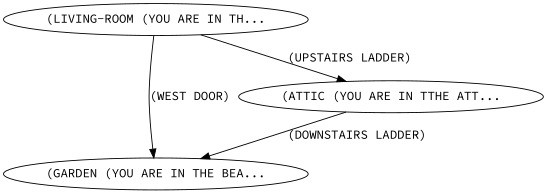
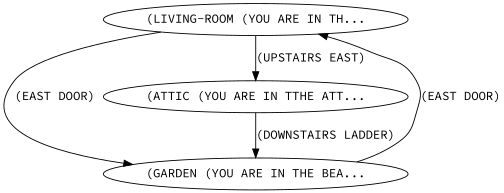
(350, 58) -> (311, 58)
none -> (419, 87)
(190, 97) -> (55, 97)
